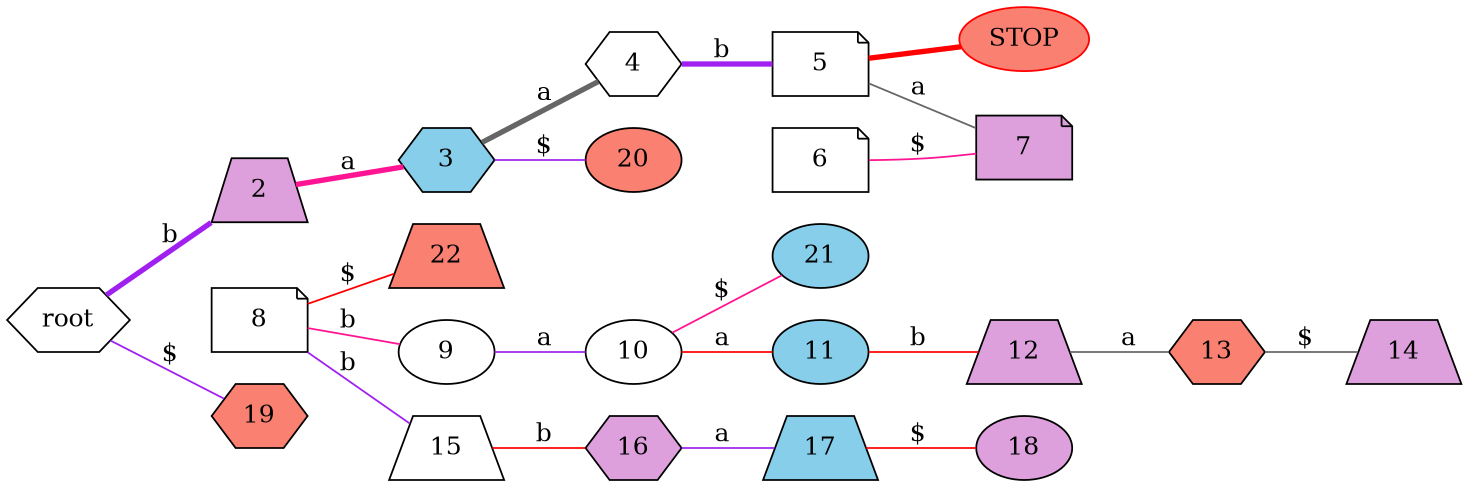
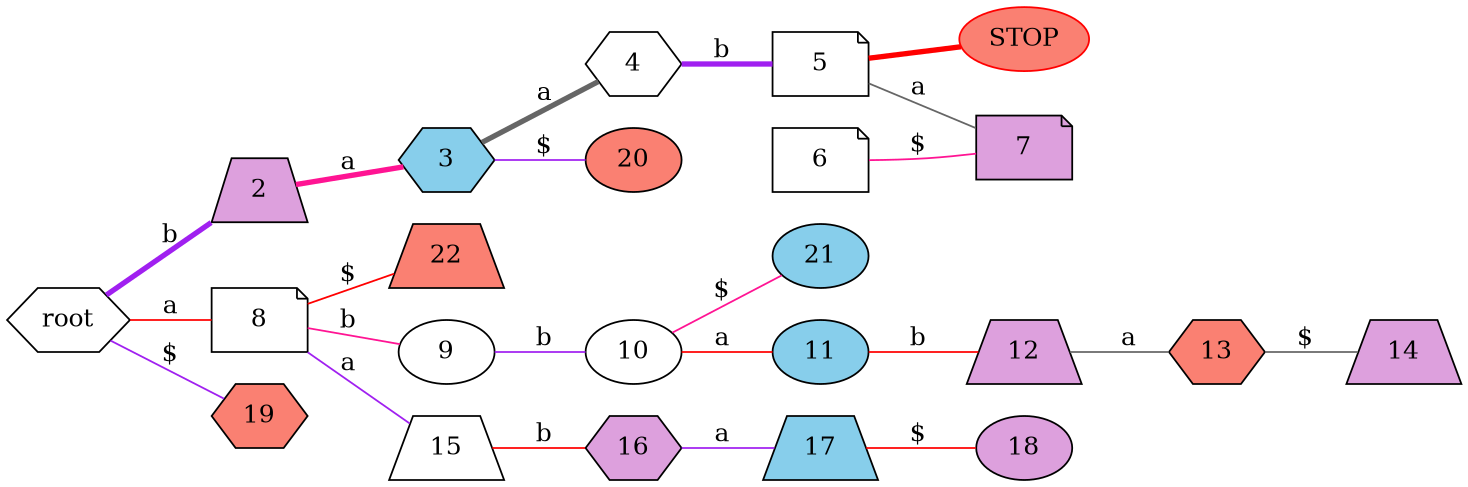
none -> (171, 320)
(545, 339) -> (545, 339)
(349, 364) -> (349, 364)
